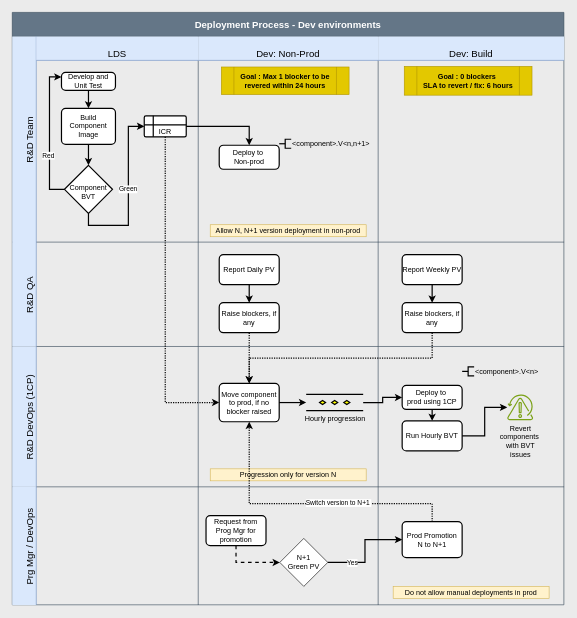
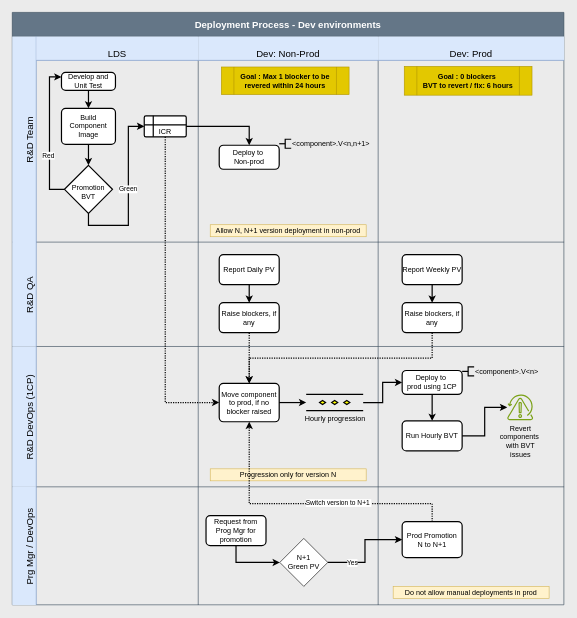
(471, 54) -> (471, 54)
(468, 81) -> (468, 81)
(89, 192) -> (89, 192)
(432, 398) -> (432, 383)
(248, 563) -> (248, 563)
